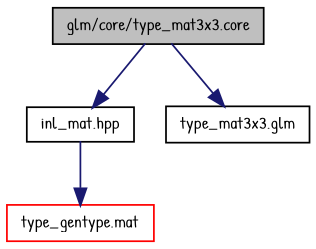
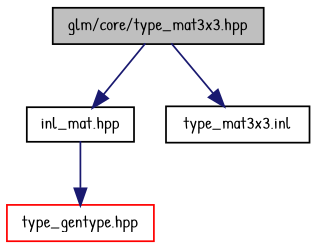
(158, 26) -> (158, 26)
(238, 124) -> (238, 124)
(80, 223) -> (80, 223)
